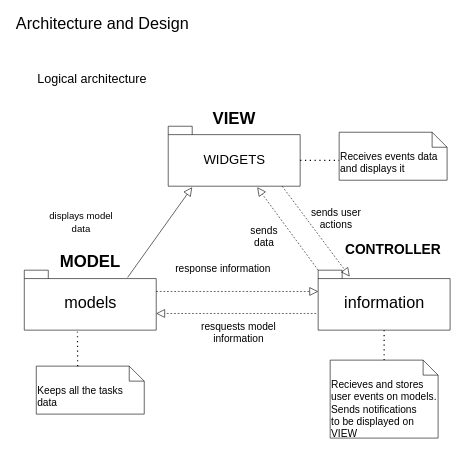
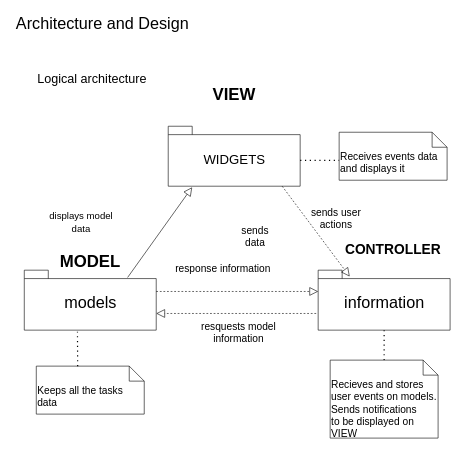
(234, 117) -> (234, 93)
(290, 232) -> none
(264, 237) -> (255, 237)
